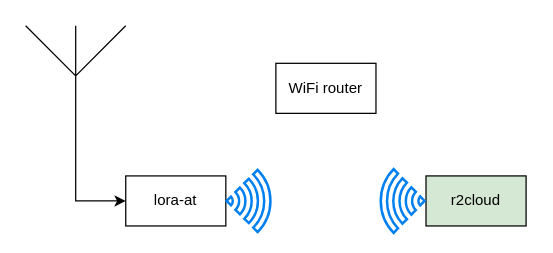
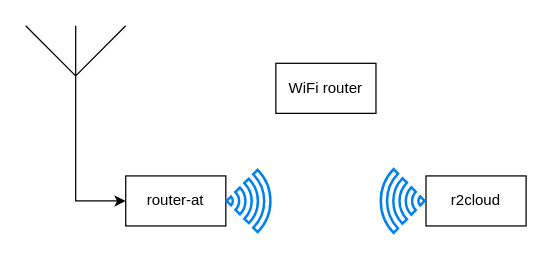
(176, 201) -> (176, 201)
(476, 201) -> (476, 201)
